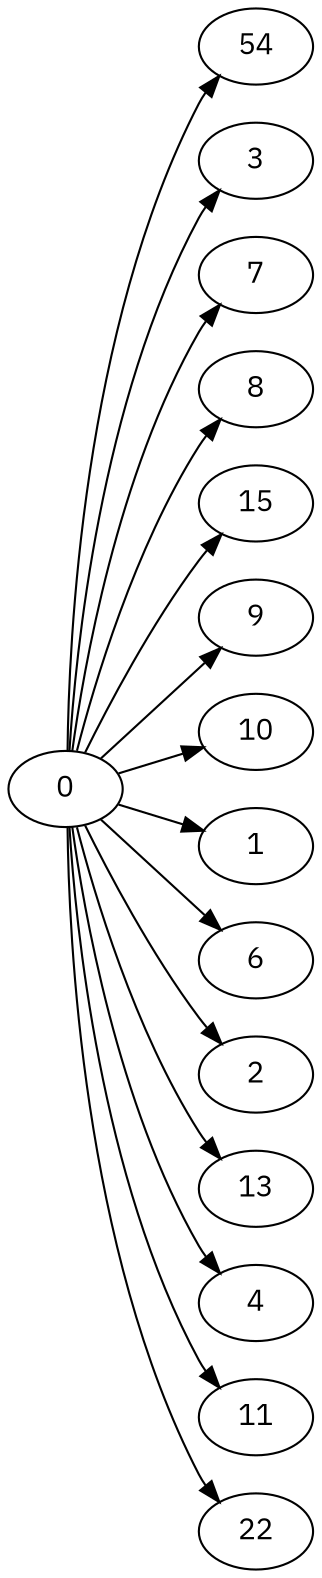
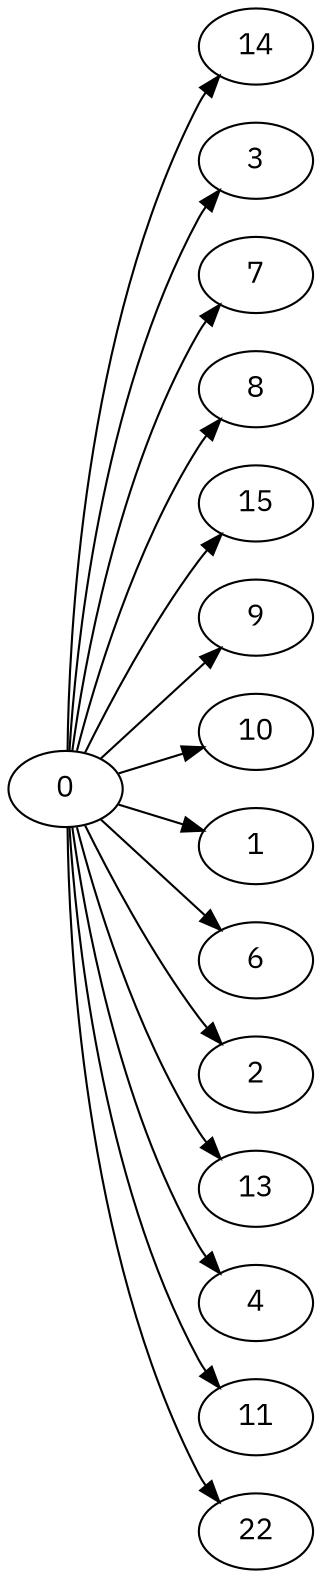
(256, 47) -> (256, 47)
